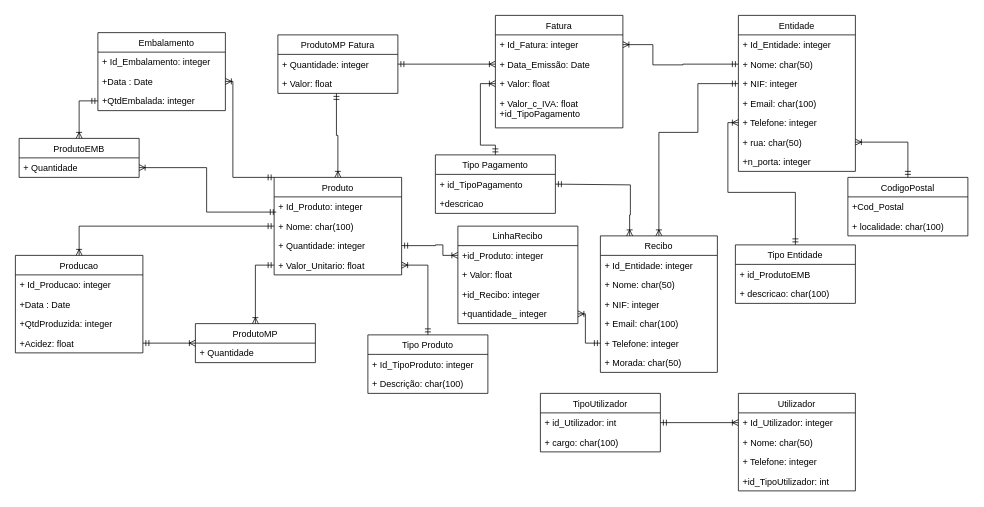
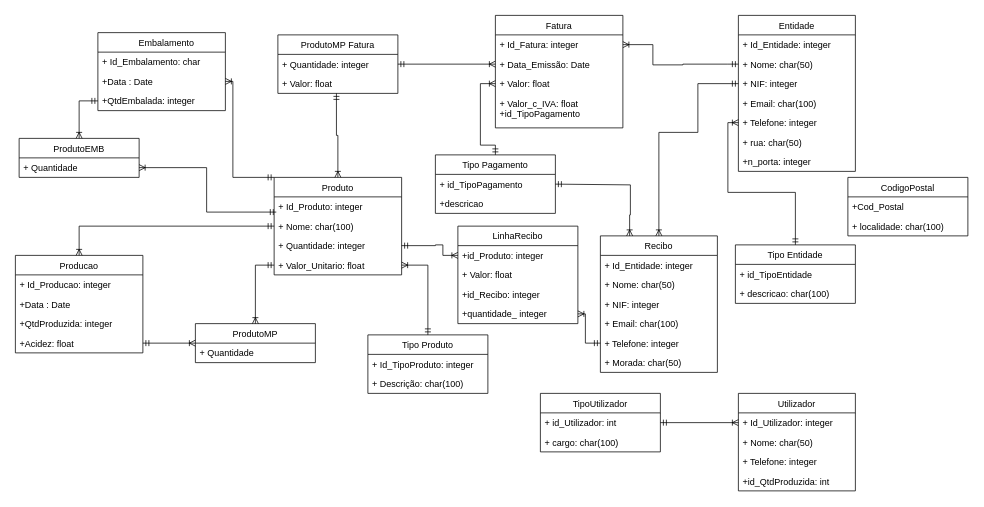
(159, 62) -> (153, 62)
(898, 142) -> none
(775, 275) -> (778, 275)
(791, 482) -> (790, 482)
